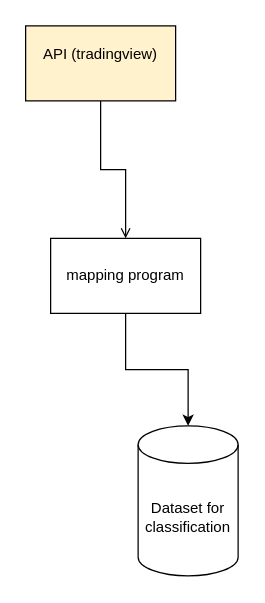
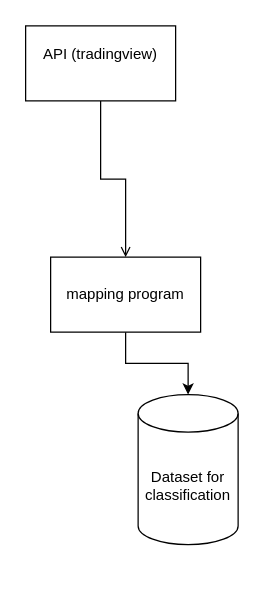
(101, 63) -> (101, 63)
(126, 276) -> (126, 294)
(188, 501) -> (188, 469)
